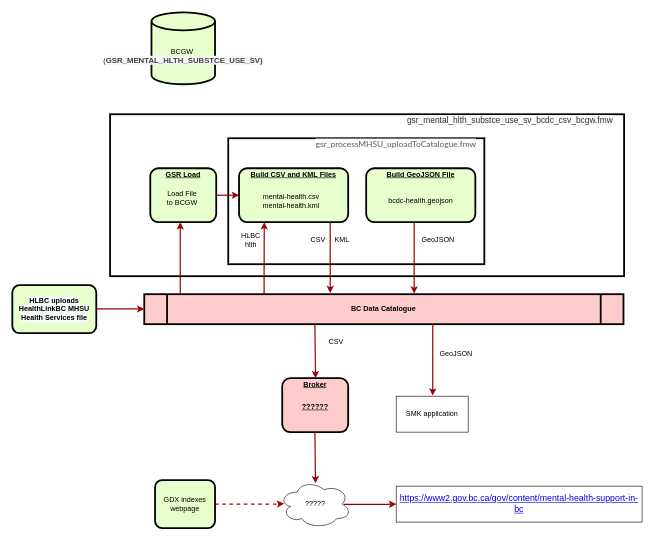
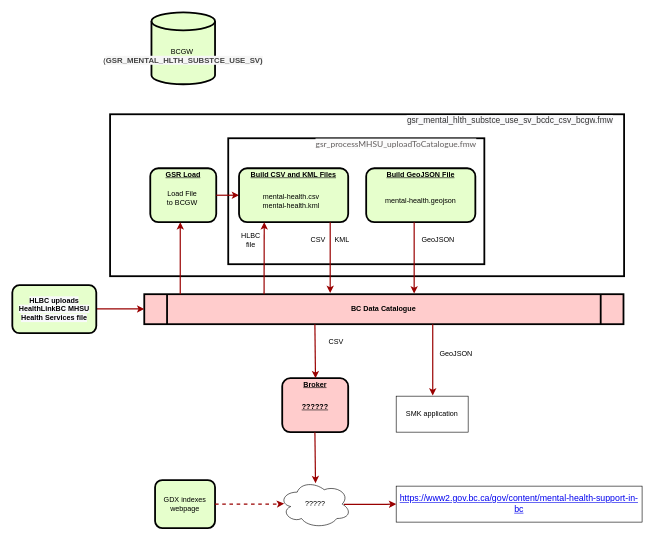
(421, 201) -> (421, 201)
(251, 240) -> (251, 240)
